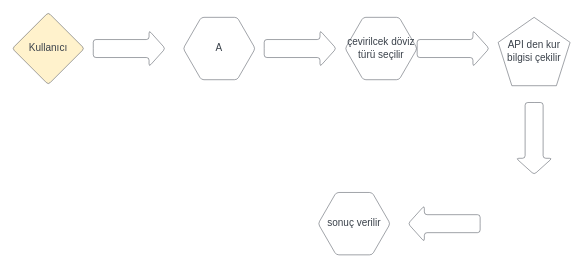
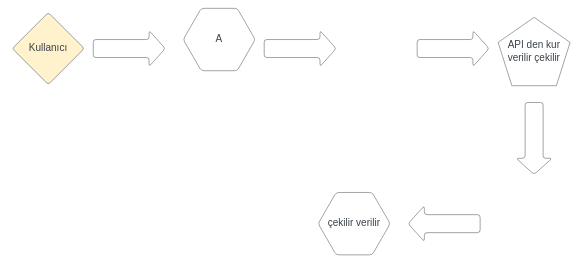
(219, 48) -> (219, 39)
(381, 48) -> none
(534, 51) -> (534, 51)
(354, 224) -> (354, 224)
